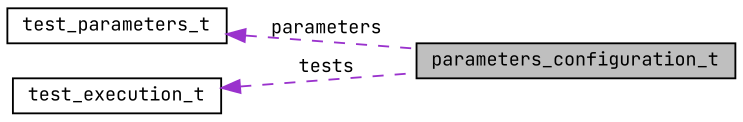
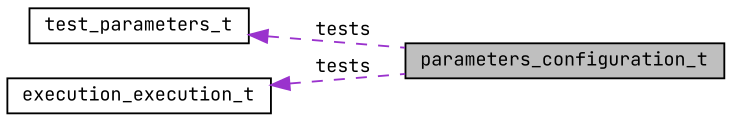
(322, 29) -> (338, 30)
(117, 96) -> (139, 96)
